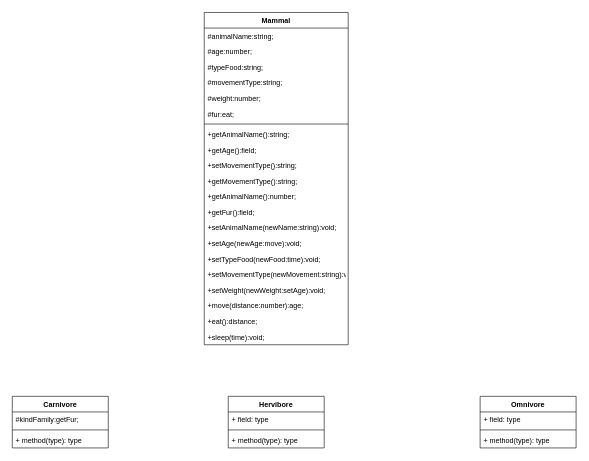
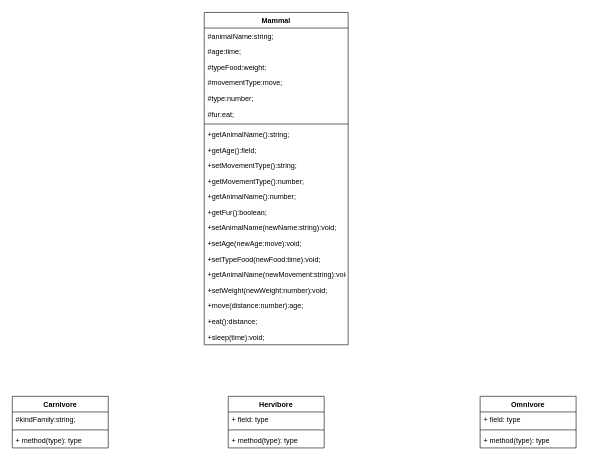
(230, 52) -> (225, 52)
(239, 67) -> (239, 67)
(247, 83) -> (244, 83)
(235, 98) -> (232, 98)
(257, 181) -> (258, 181)
(236, 212) -> (241, 212)
(288, 275) -> (282, 275)
(271, 290) -> (271, 290)
(49, 420) -> (48, 420)
